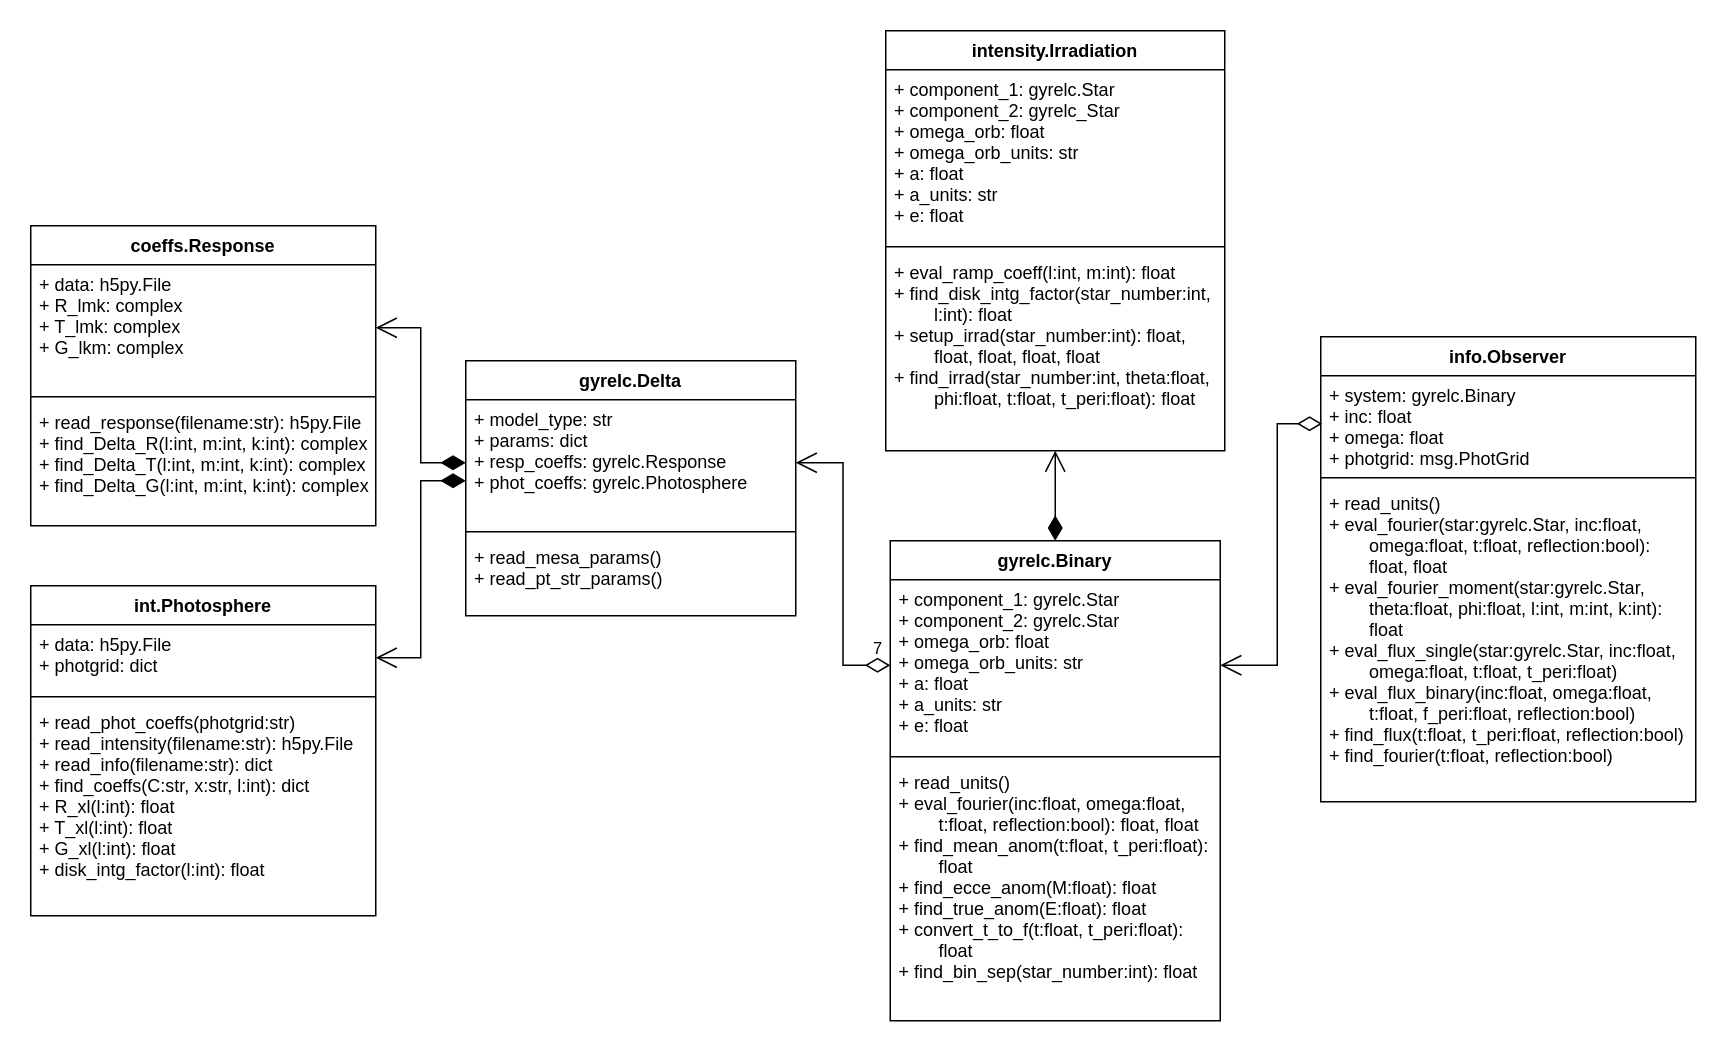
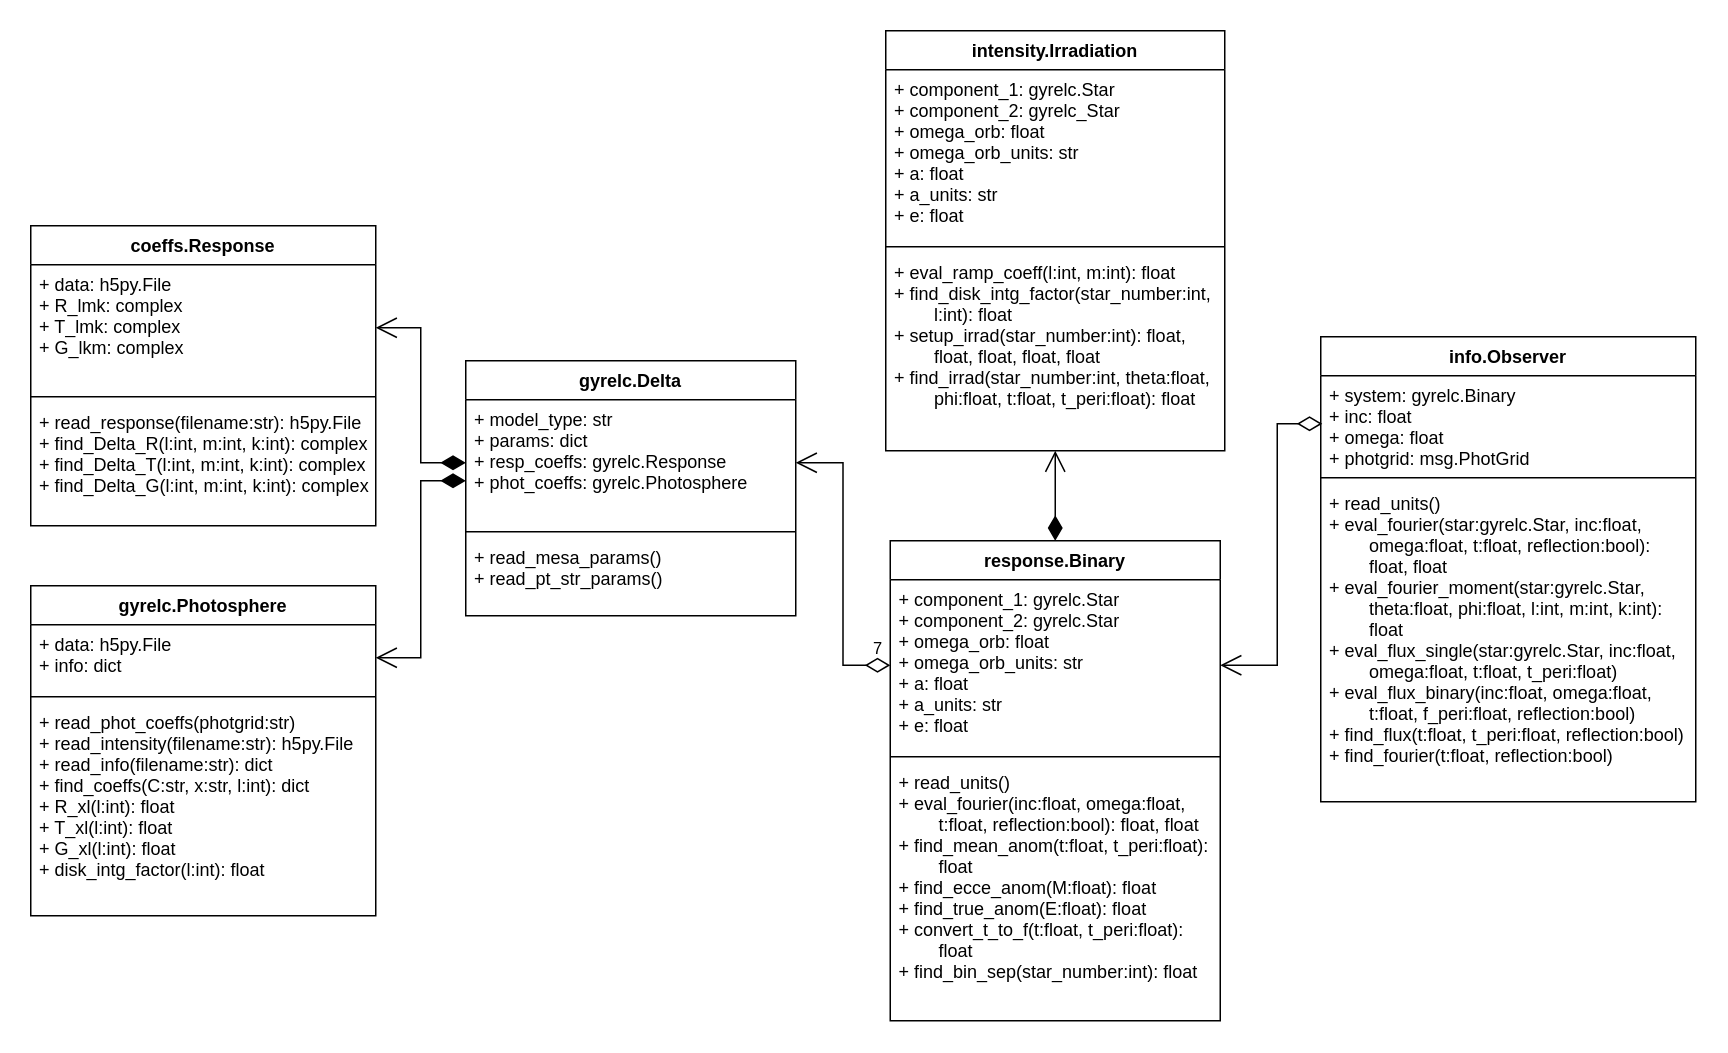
(1055, 561) -> (1055, 561)
(203, 606) -> (203, 606)
(111, 645) -> (111, 645)
